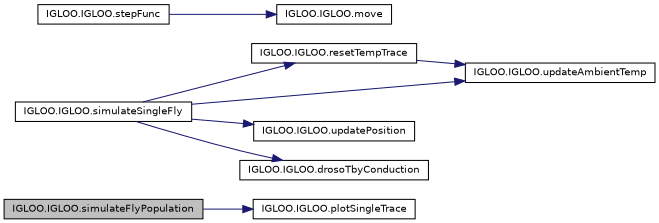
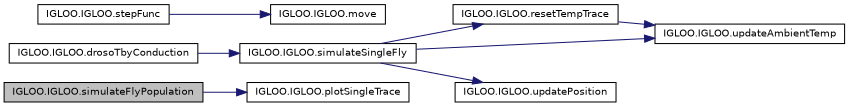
(204, 141) -> (214, 53)
